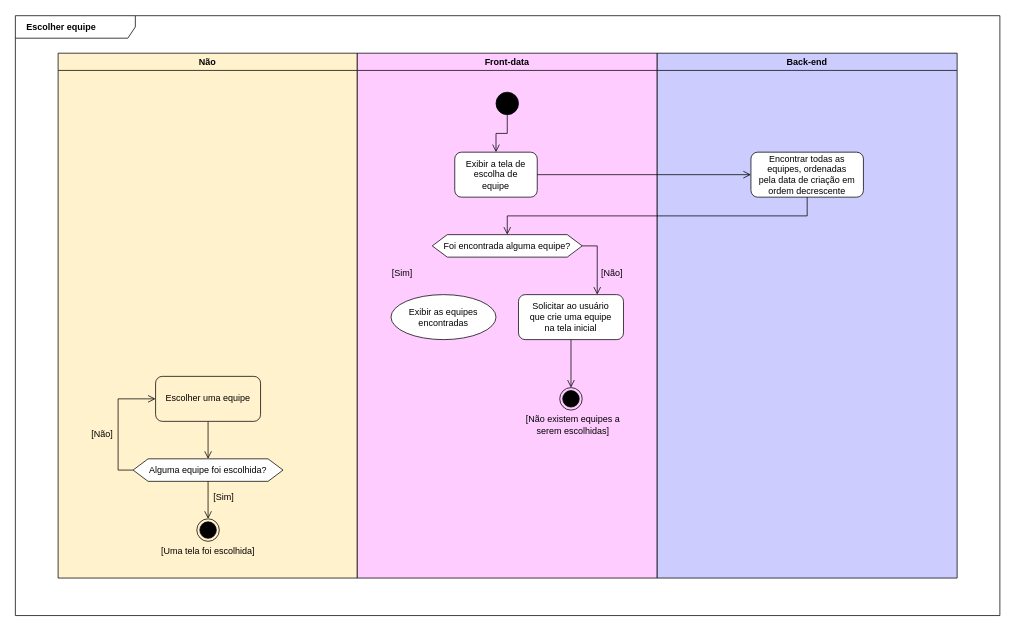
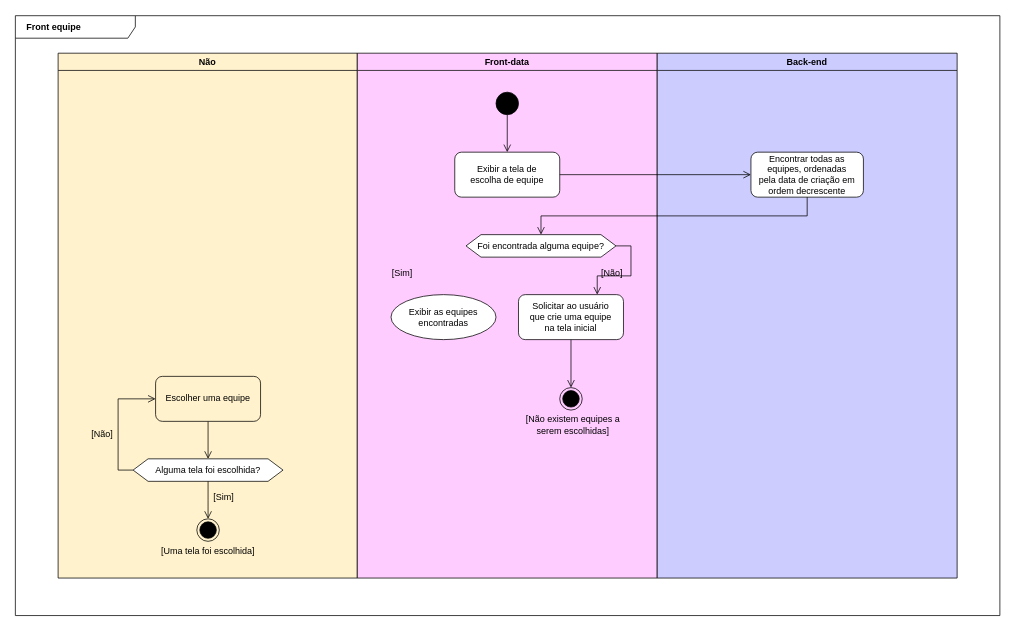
(61, 27) -> (55, 27)
(496, 174) -> (507, 174)
(507, 246) -> (541, 246)
(208, 470) -> (208, 470)
